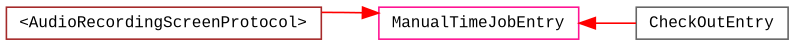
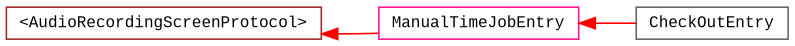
(342, 12) -> (358, 34)
